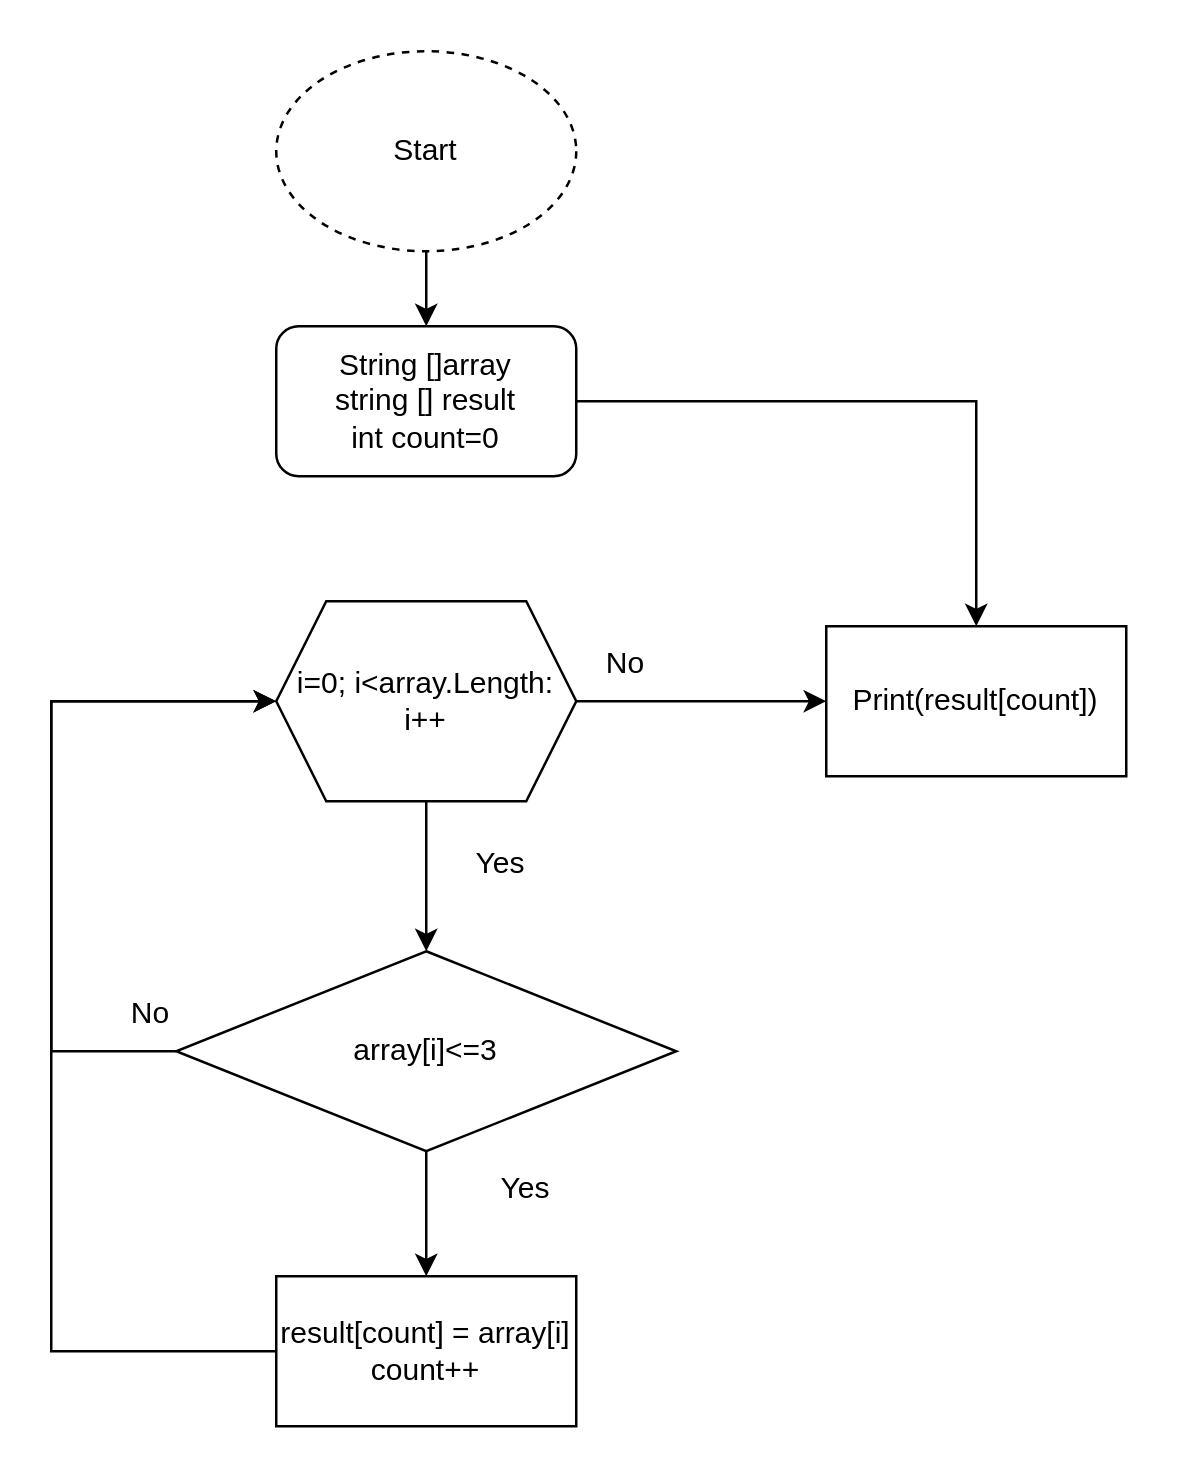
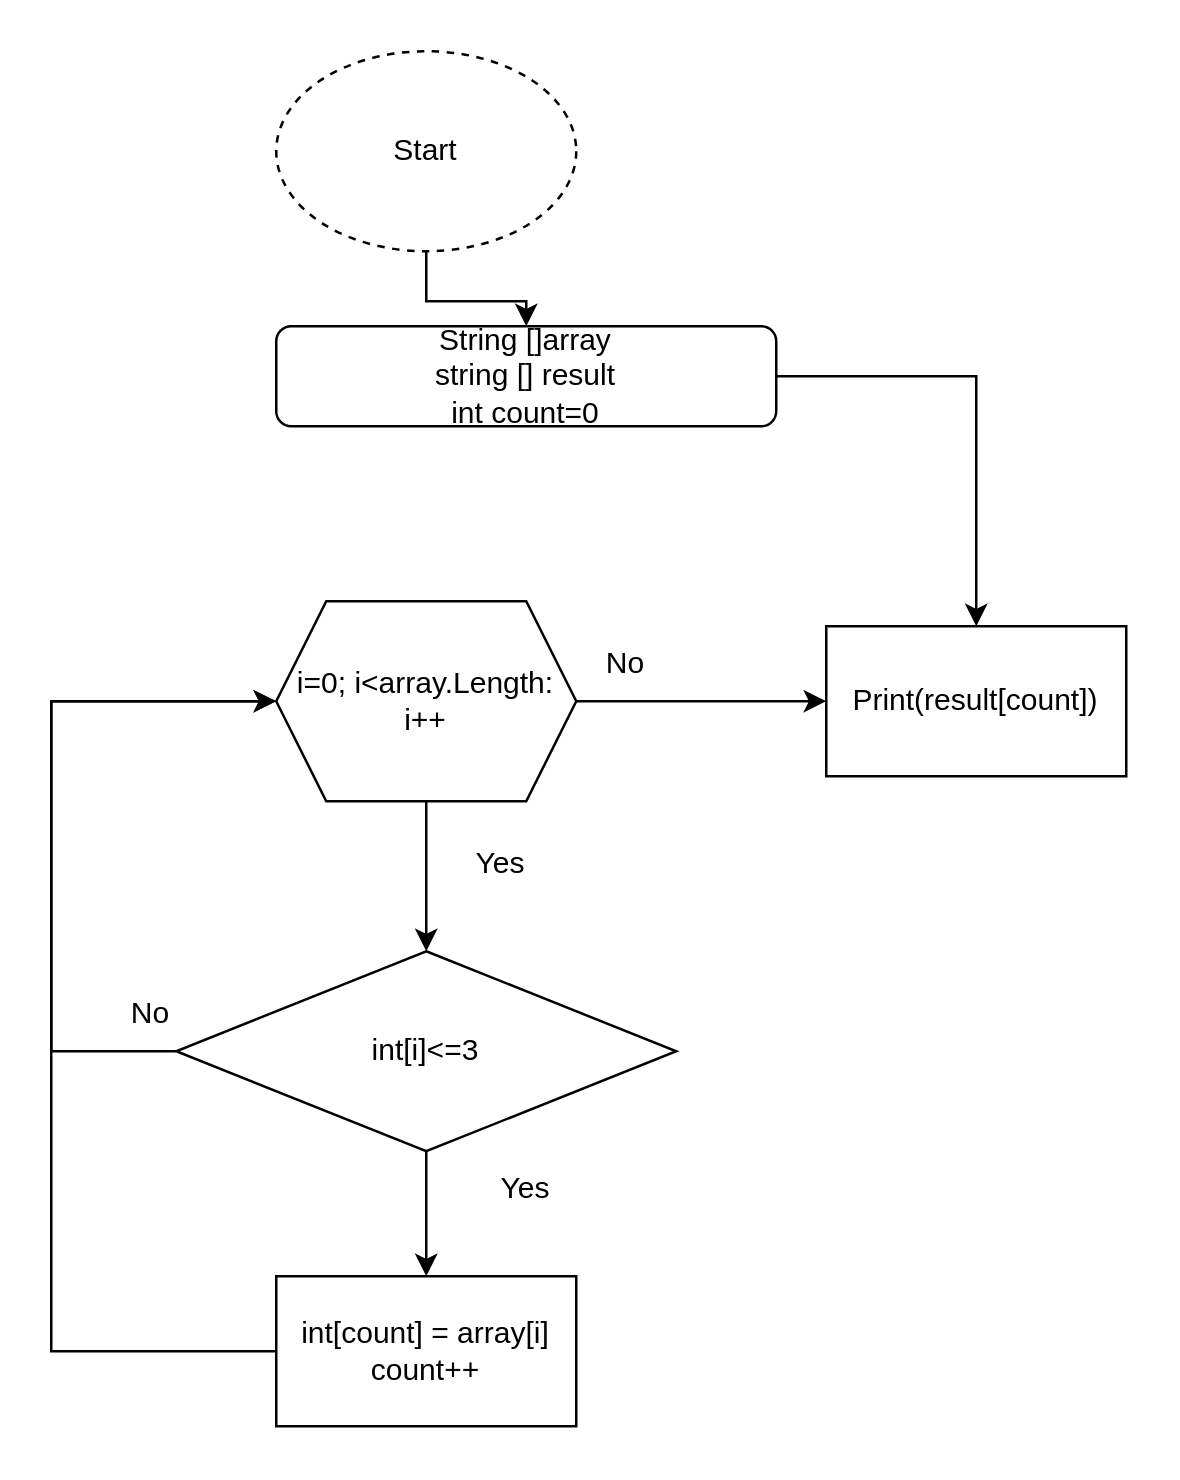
(426, 401) -> (526, 376)
(426, 1051) -> (426, 1051)
(426, 1351) -> (426, 1351)
